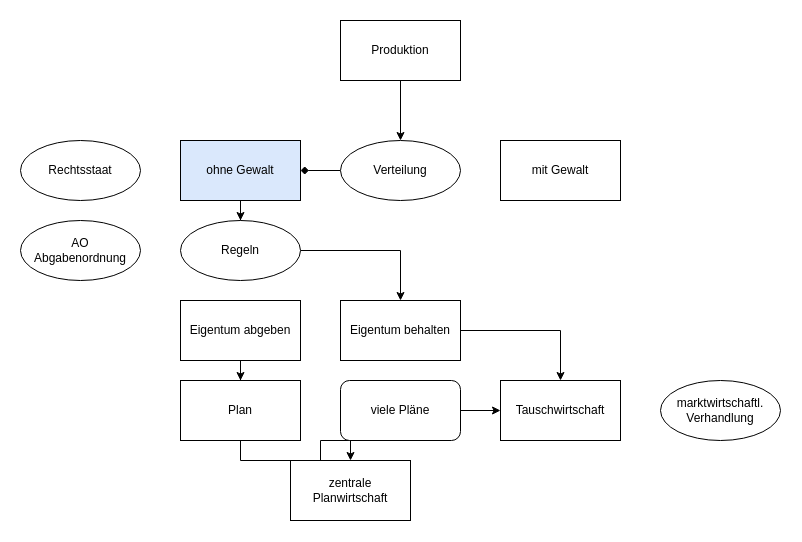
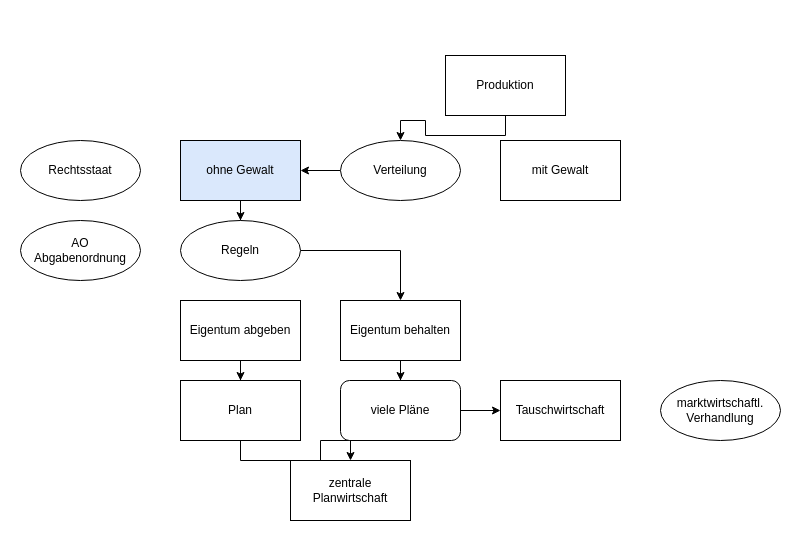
(401, 51) -> (506, 86)
(309, 171) -> (308, 171)
(532, 331) -> (401, 375)
